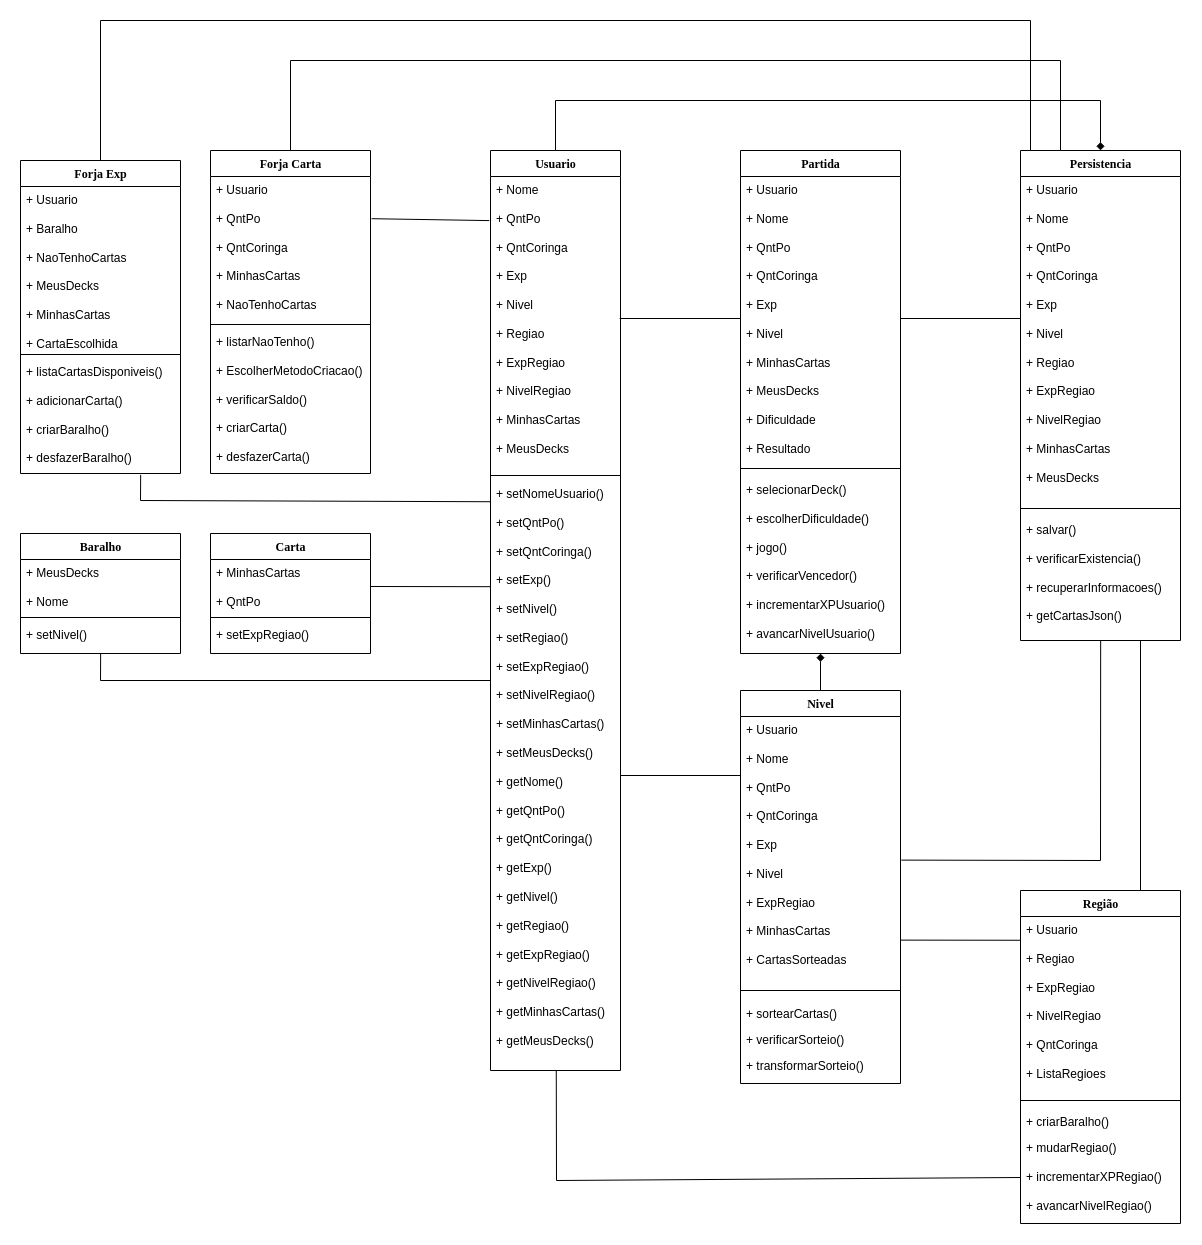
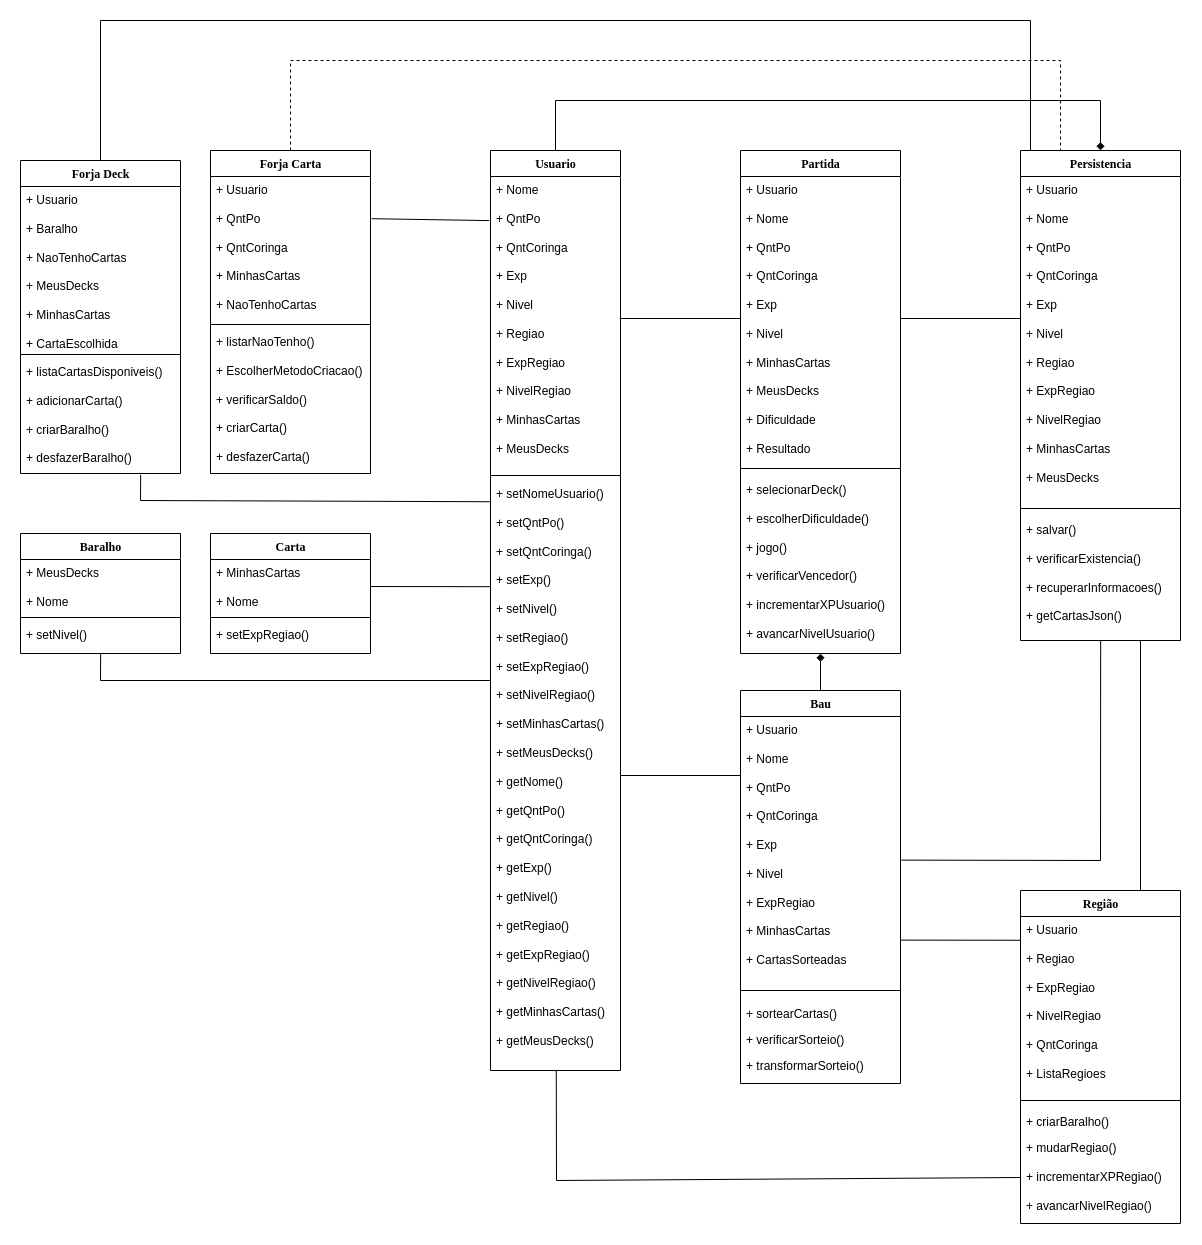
(676, 61) -> (676, 61)
(101, 175) -> (101, 175)
(260, 581) -> (260, 581)
(821, 705) -> (821, 705)
